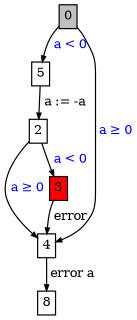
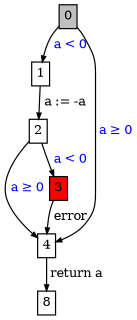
(41, 74) -> (41, 74)
(70, 274) -> (75, 274)
